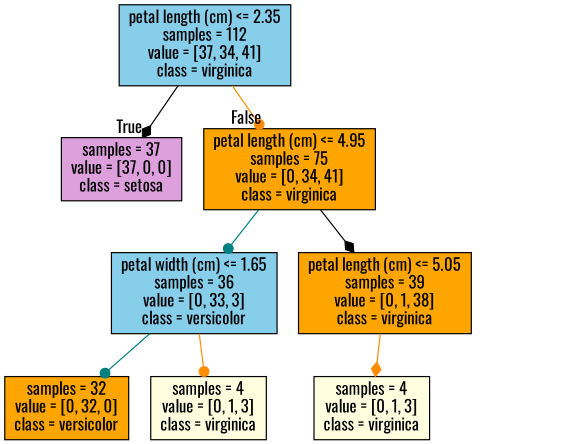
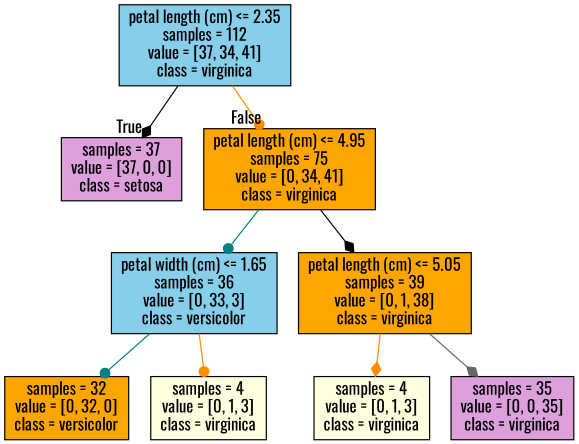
none -> (512, 408)
